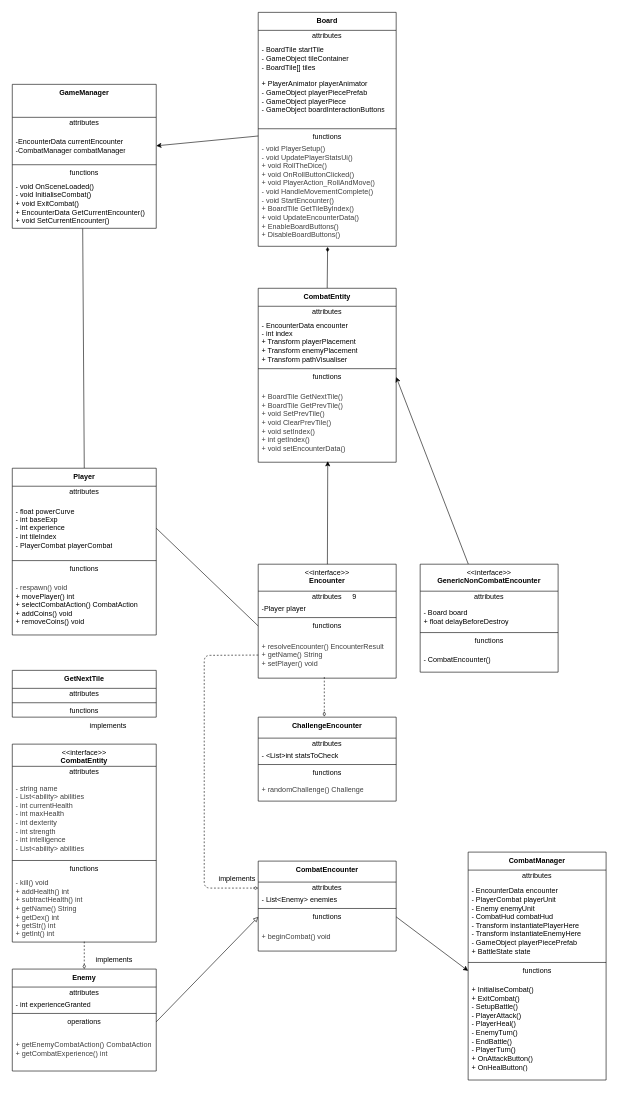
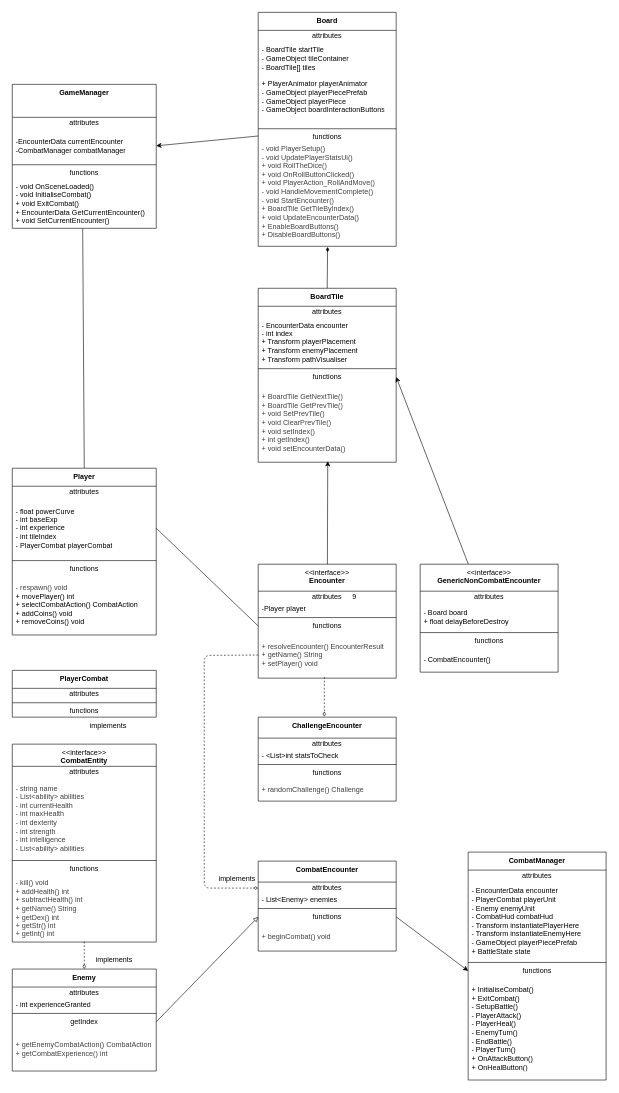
(327, 297) -> (327, 297)
(84, 679) -> (84, 679)
(84, 1022) -> (84, 1022)
